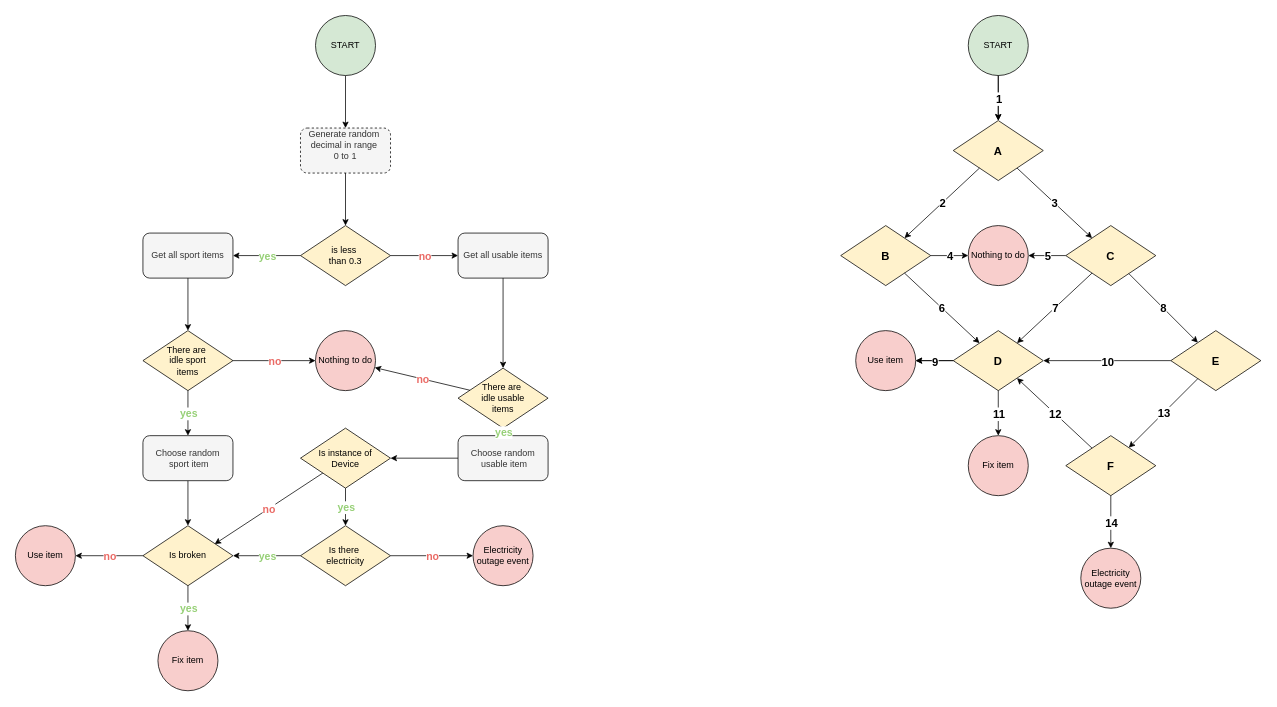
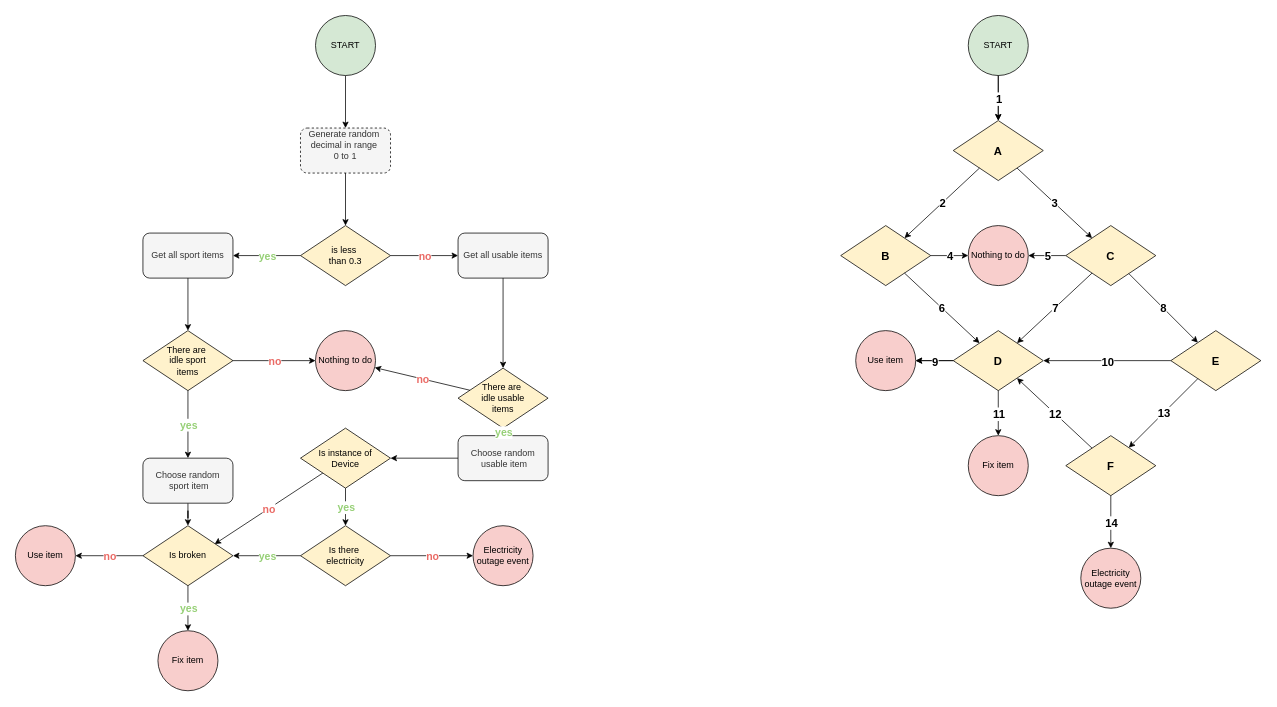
(188, 458) -> (188, 480)
